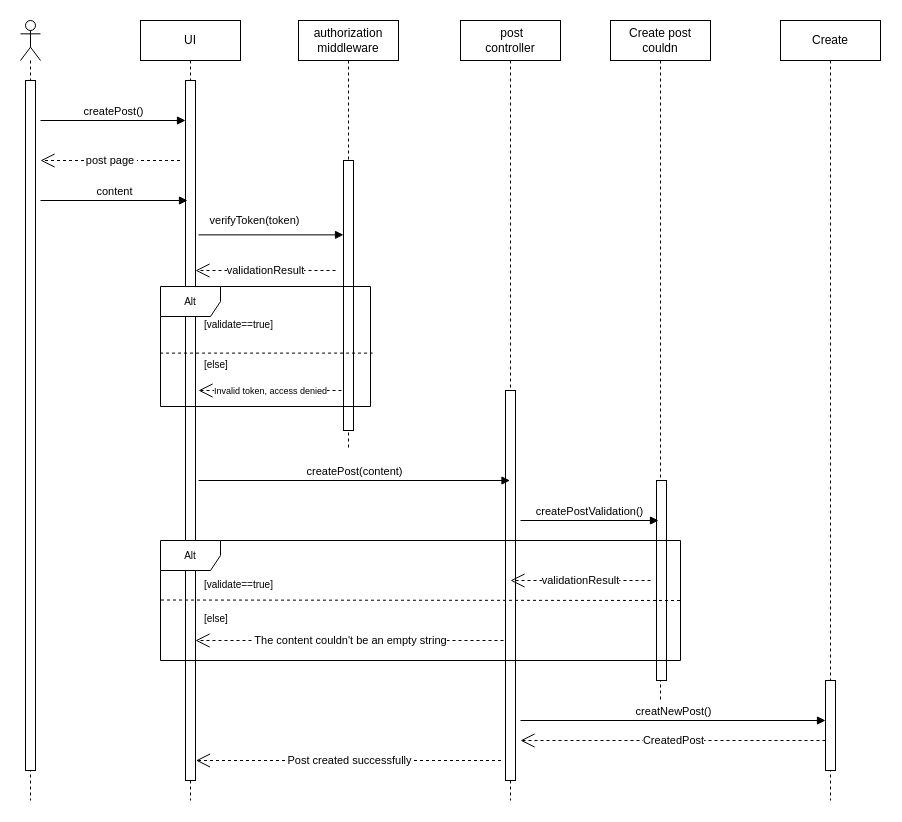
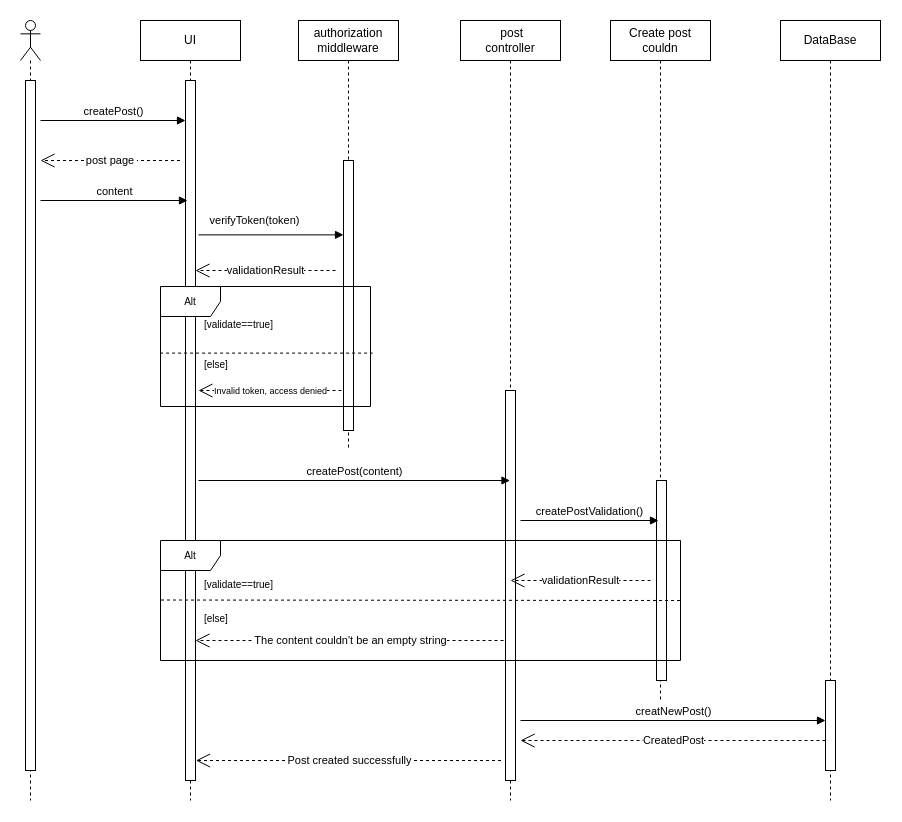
(831, 41) -> (831, 41)
